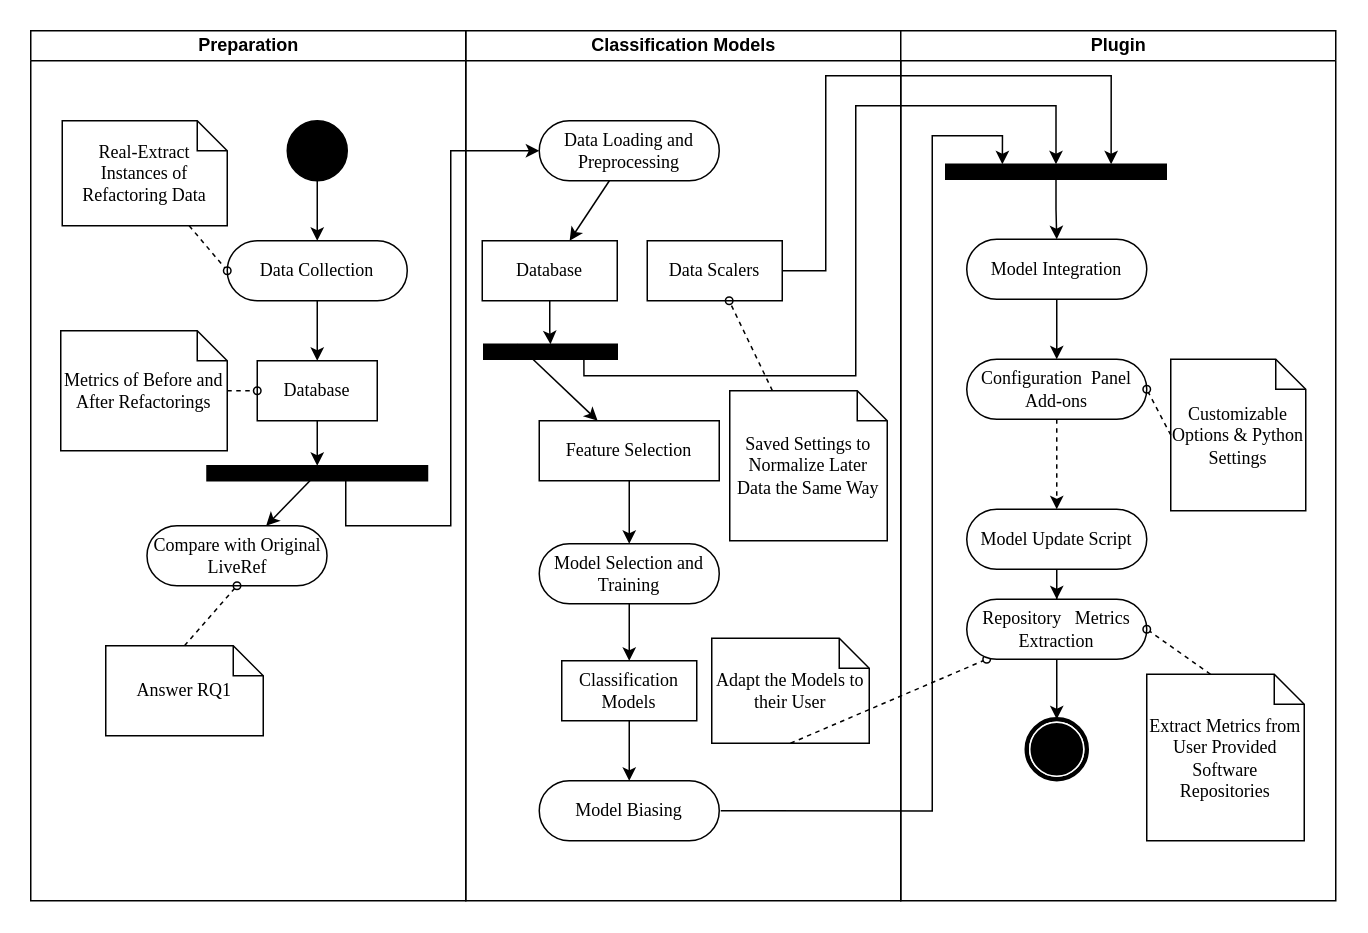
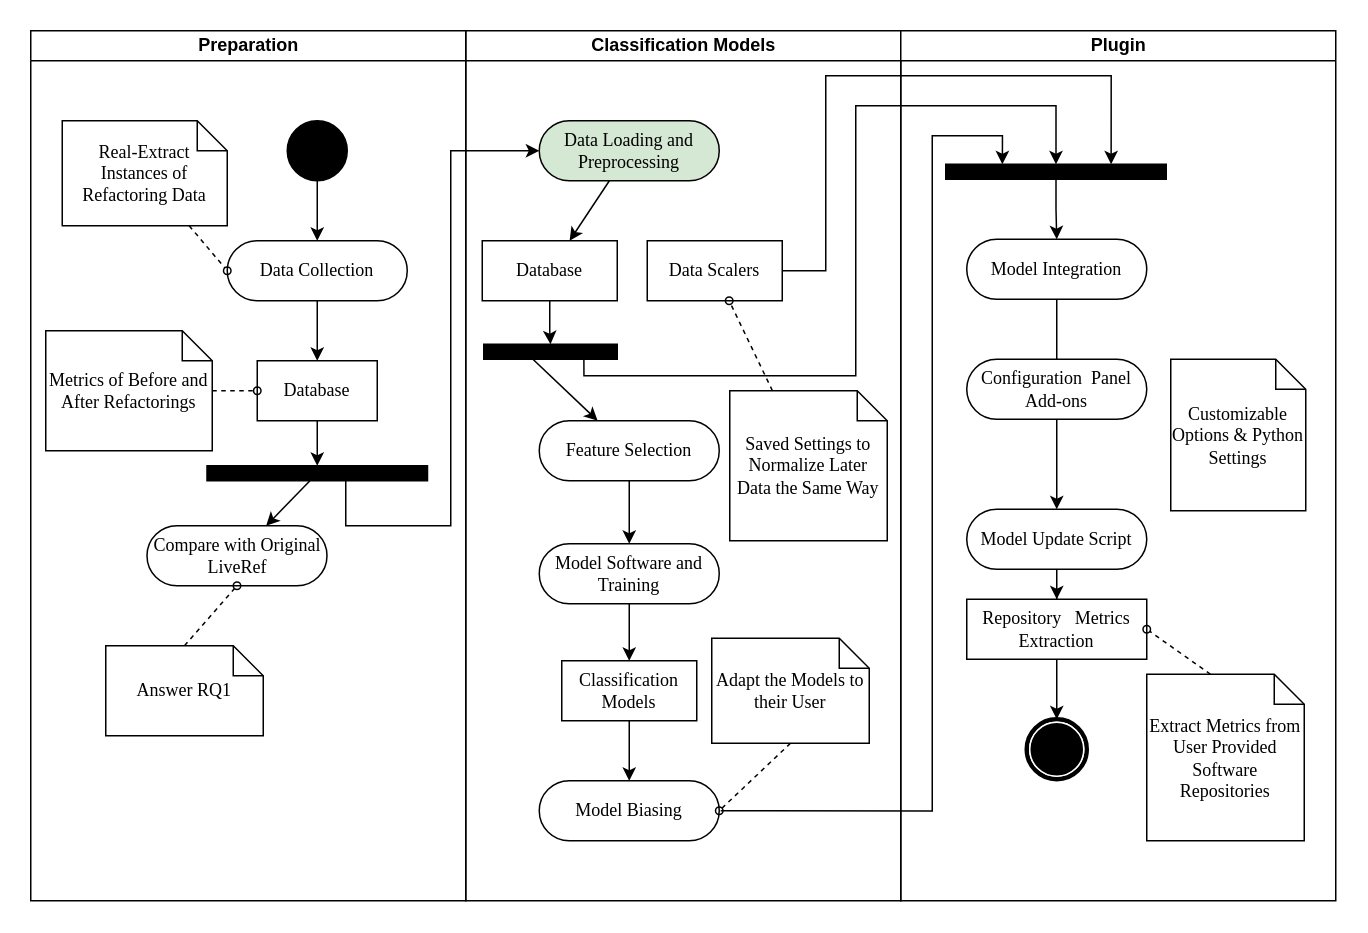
(629, 151) -> (629, 151)
(1057, 348) -> (1057, 352)
(144, 391) -> (129, 391)
(1160, 414) -> none
(629, 451) -> (629, 451)
(1057, 460) -> (1057, 460)
(629, 574) -> (629, 574)
(1057, 629) -> (1057, 629)
(886, 702) -> (756, 776)
